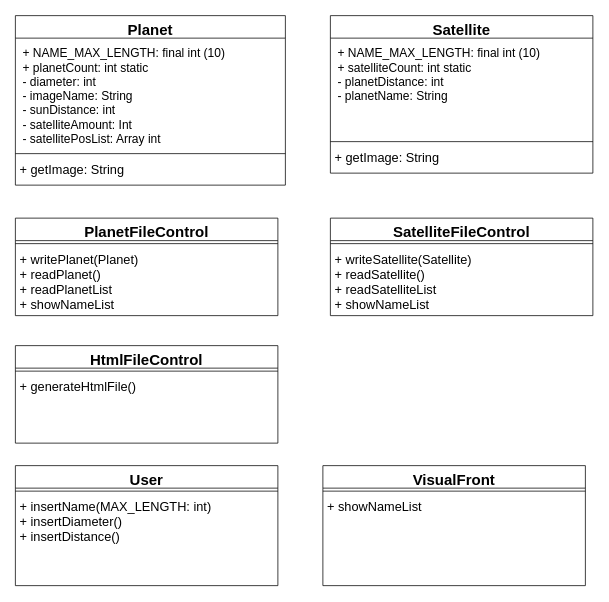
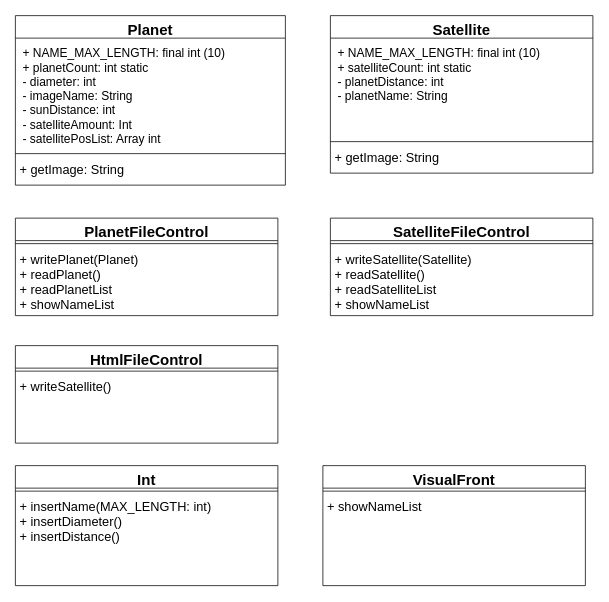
(84, 387) -> (75, 387)
(146, 480) -> (146, 480)
